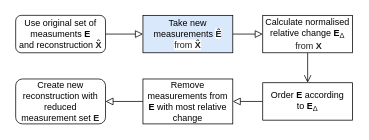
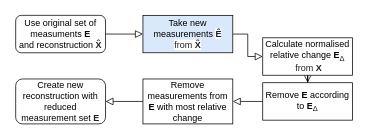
(308, 34) -> (308, 57)
(308, 102) -> (308, 102)
